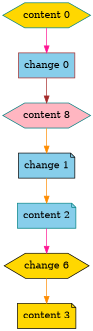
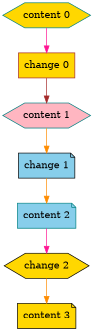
(47, 65) -> (47, 65)
(47, 116) -> (47, 116)
(47, 266) -> (47, 266)
